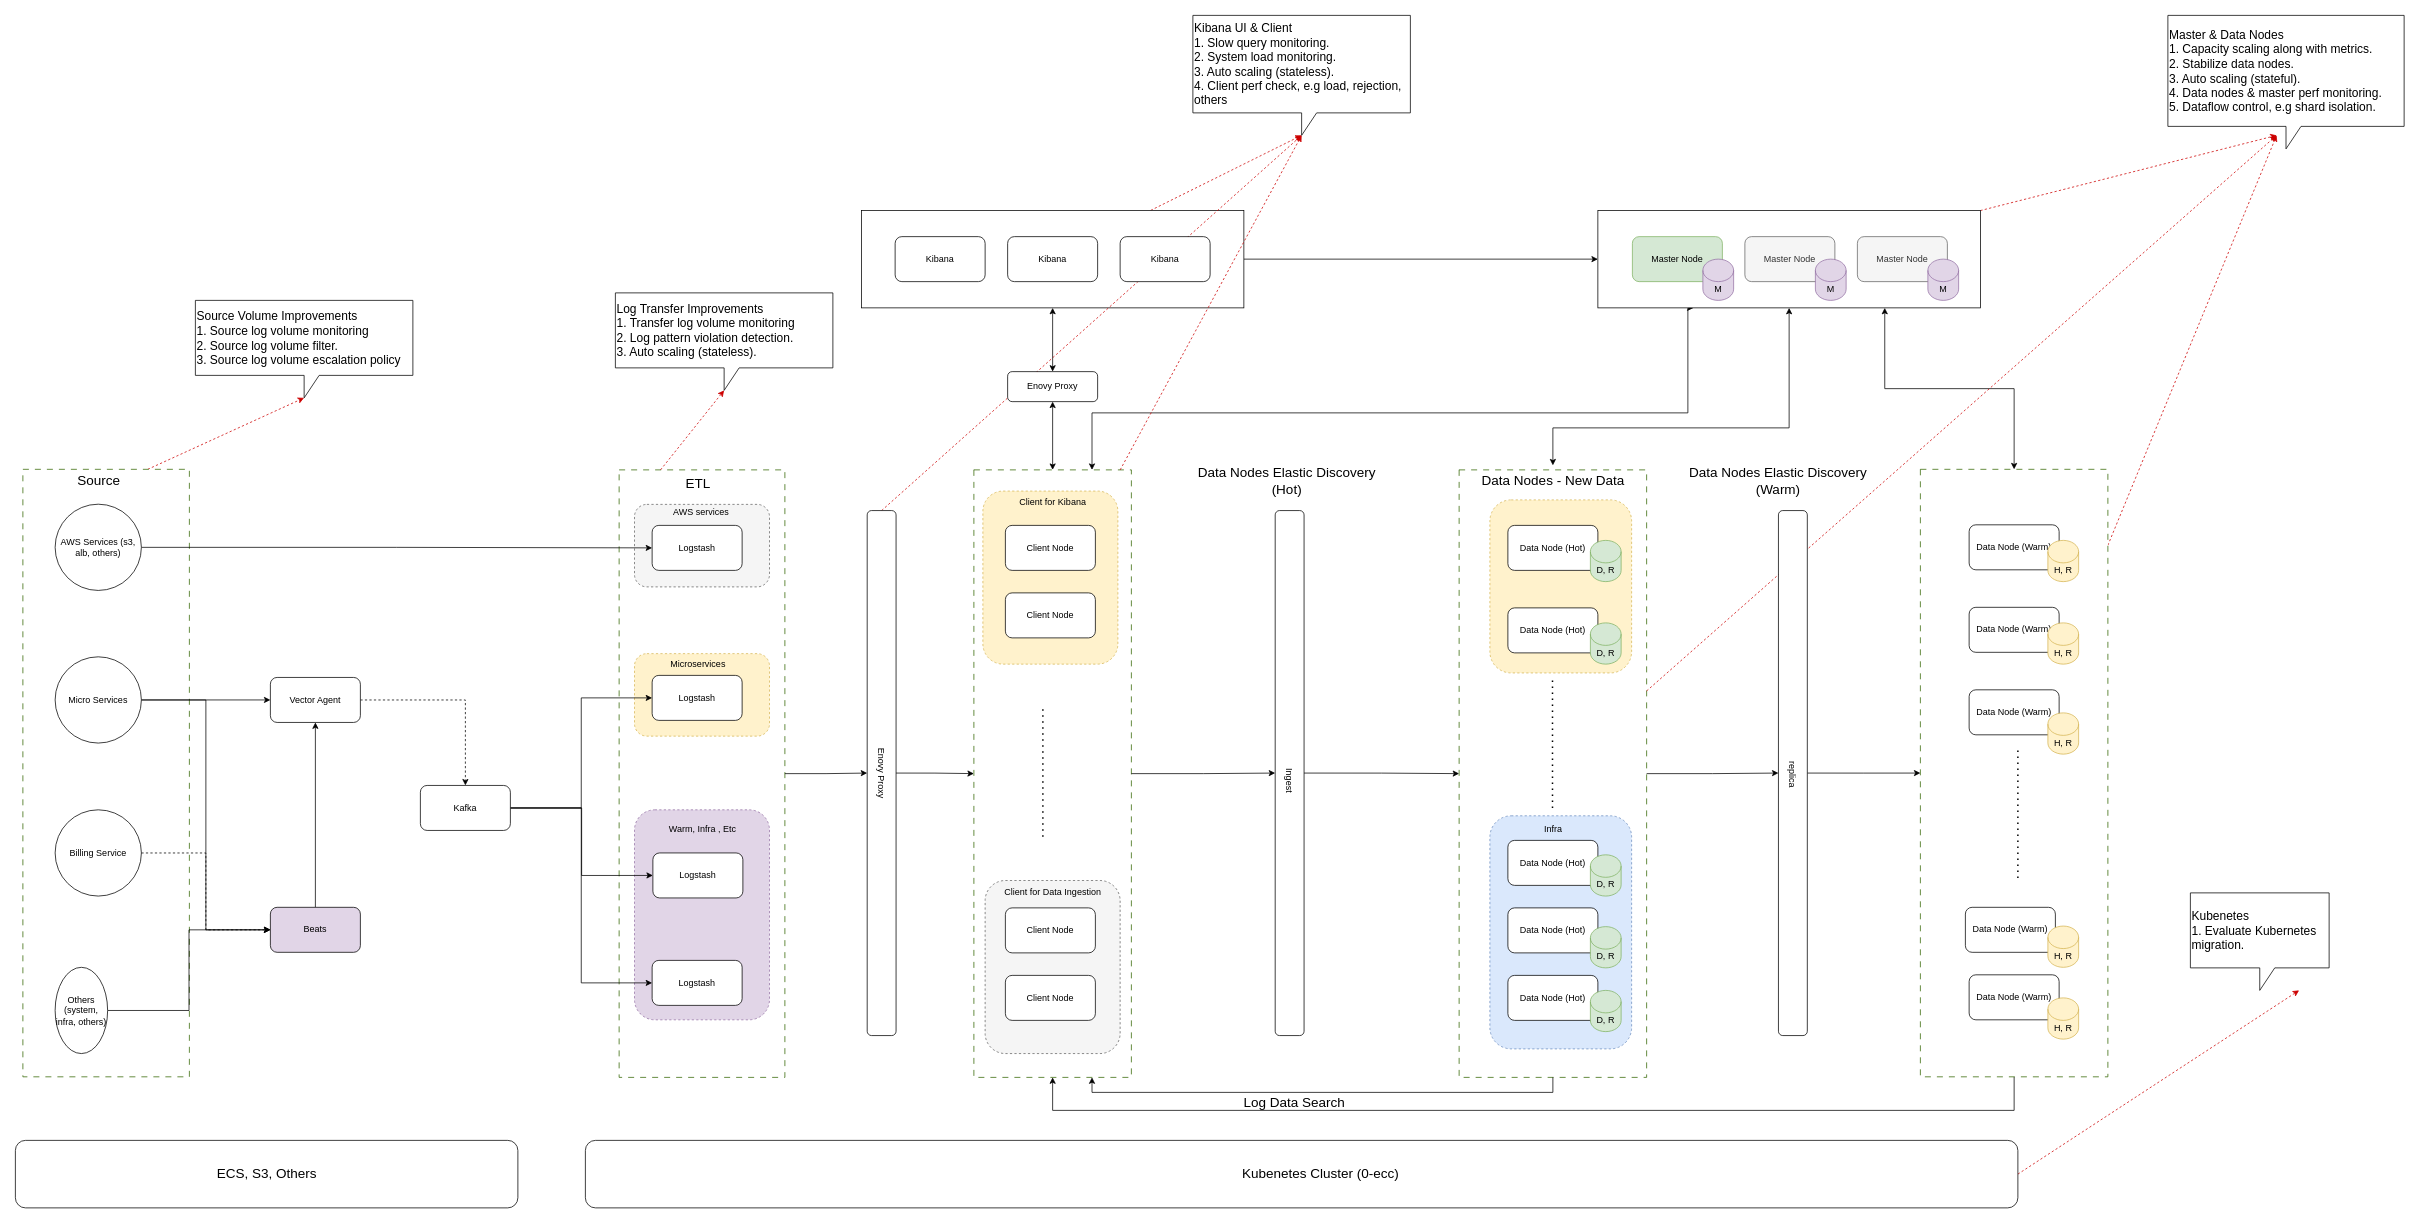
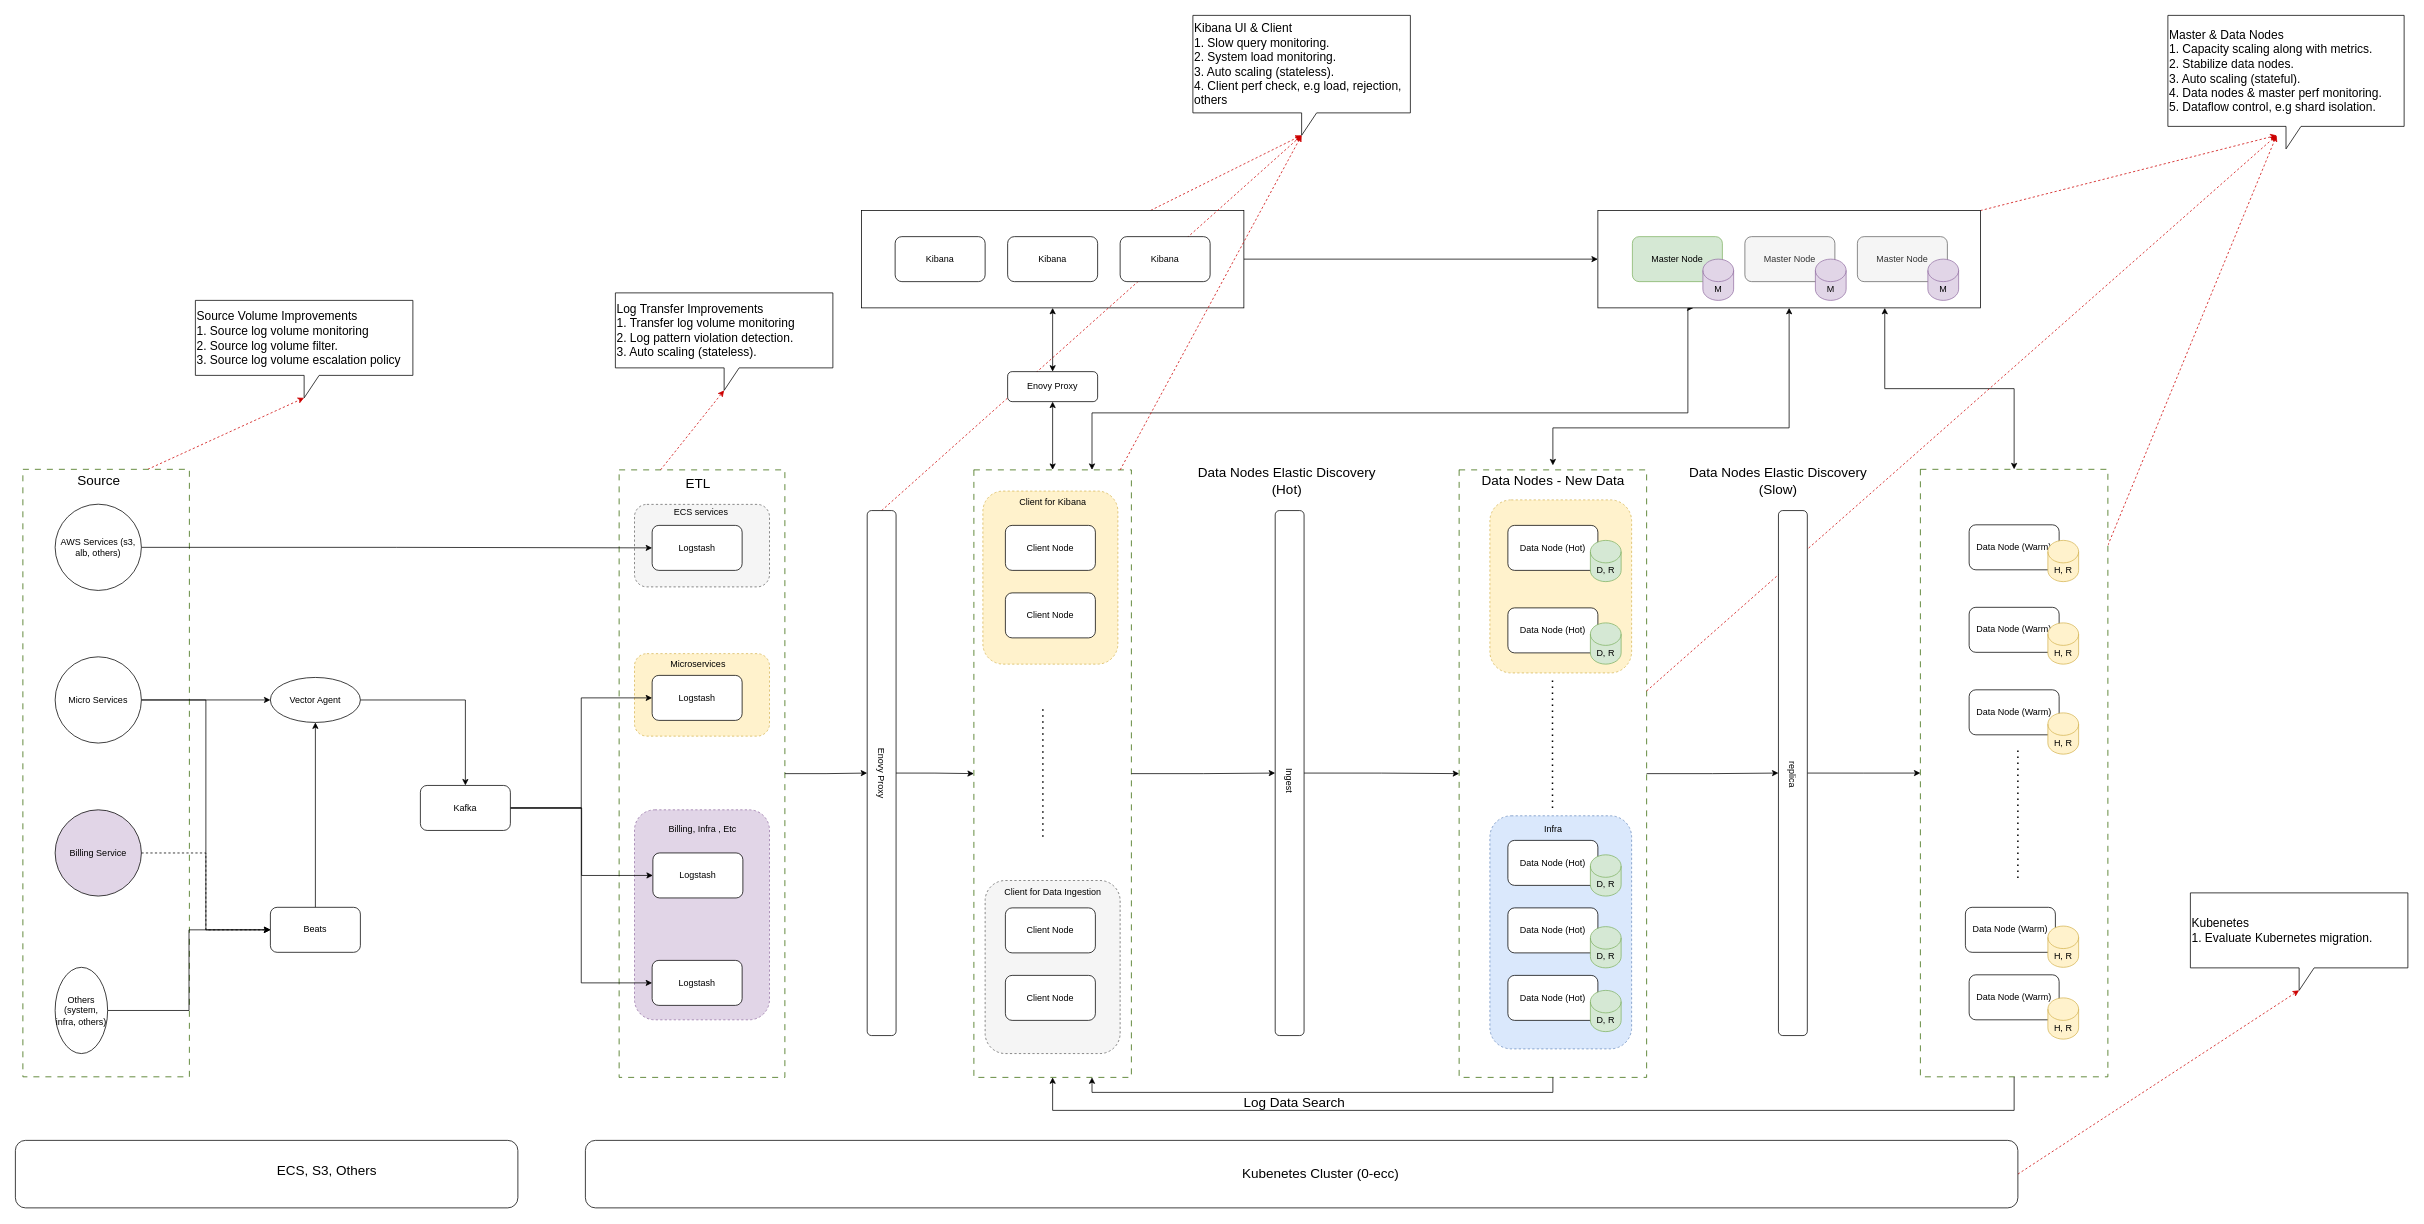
(1778, 481) -> (1778, 481)
(701, 512) -> (701, 512)
(315, 700) -> (315, 700)
(452, 700) -> (452, 700)
(703, 829) -> (703, 829)
(98, 853) -> (98, 853)
(315, 930) -> (315, 930)
(2260, 942) -> (2299, 942)
(267, 1174) -> (327, 1170)
